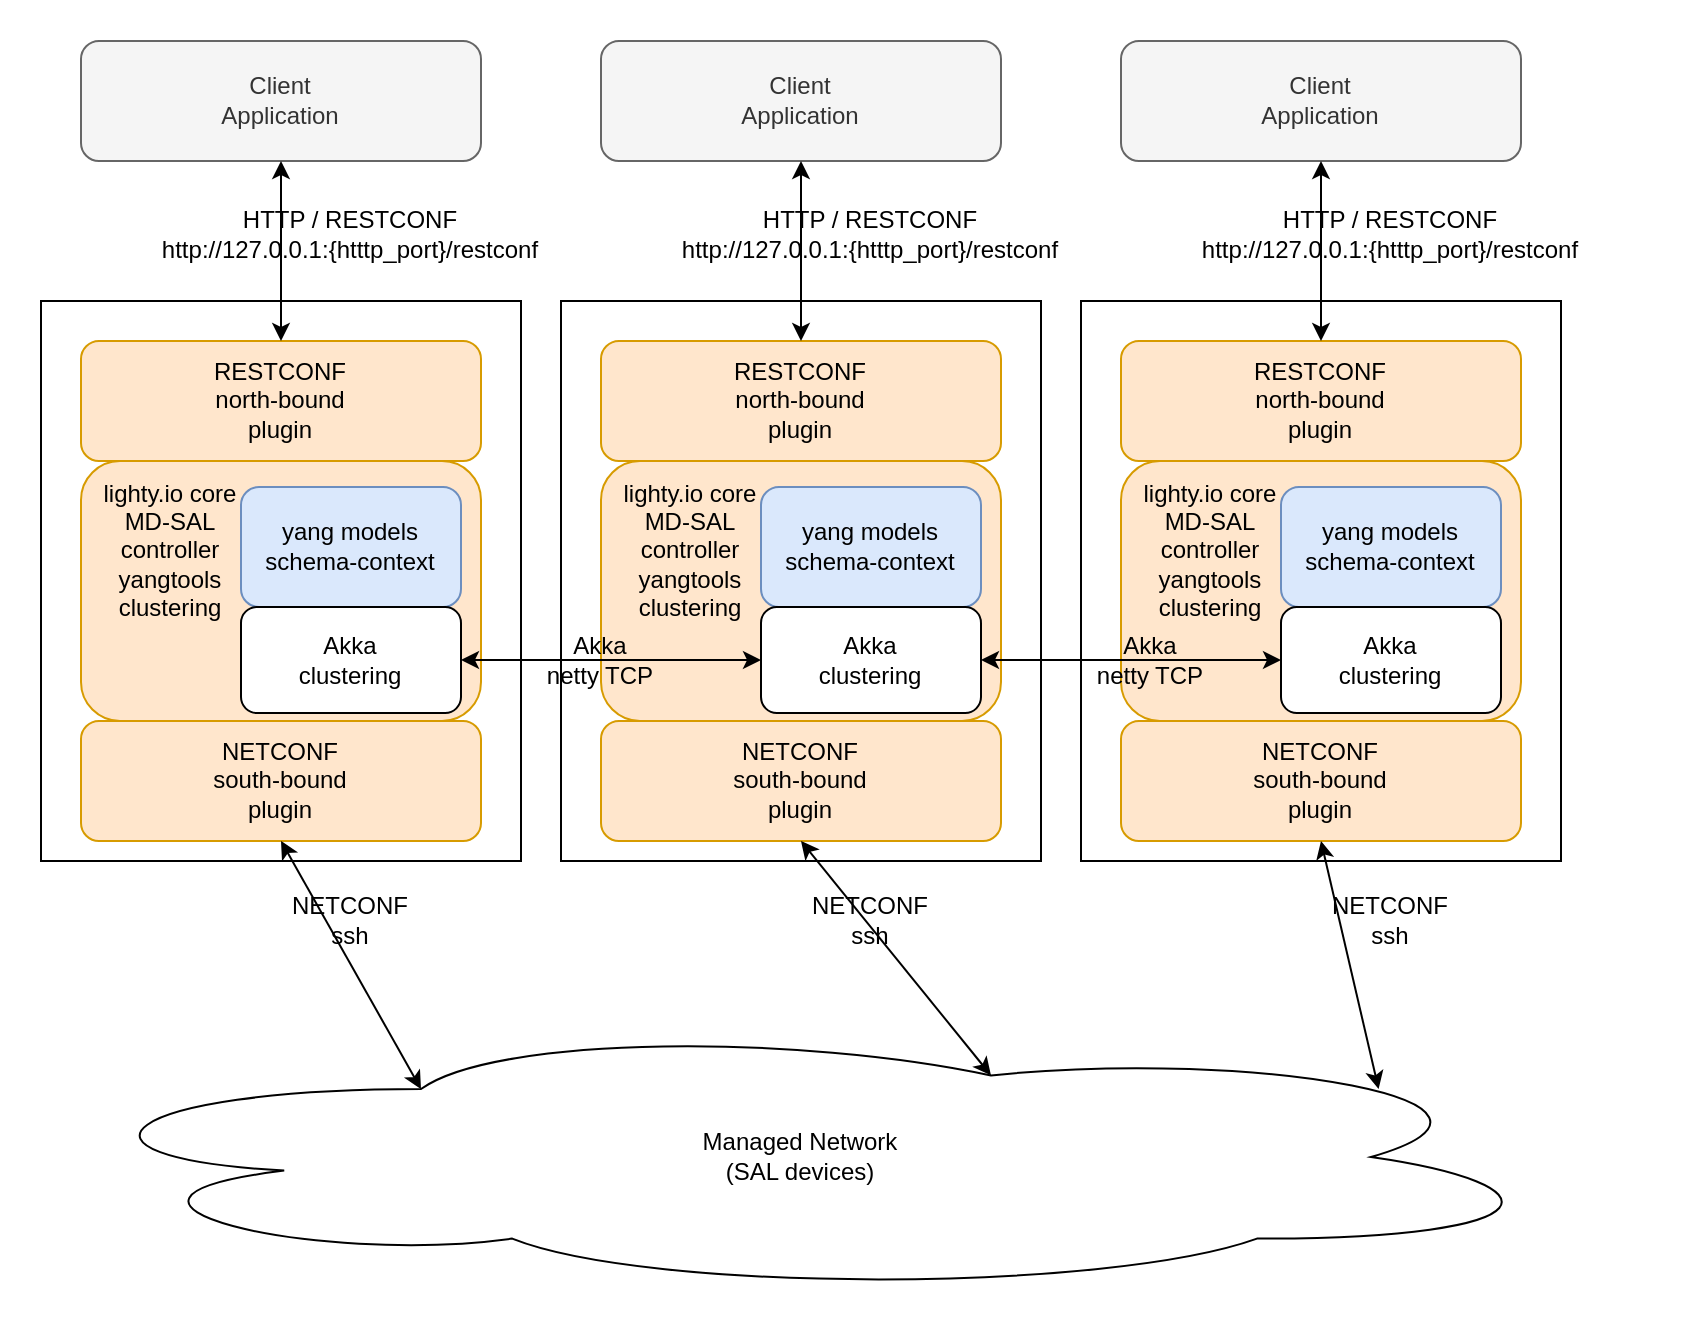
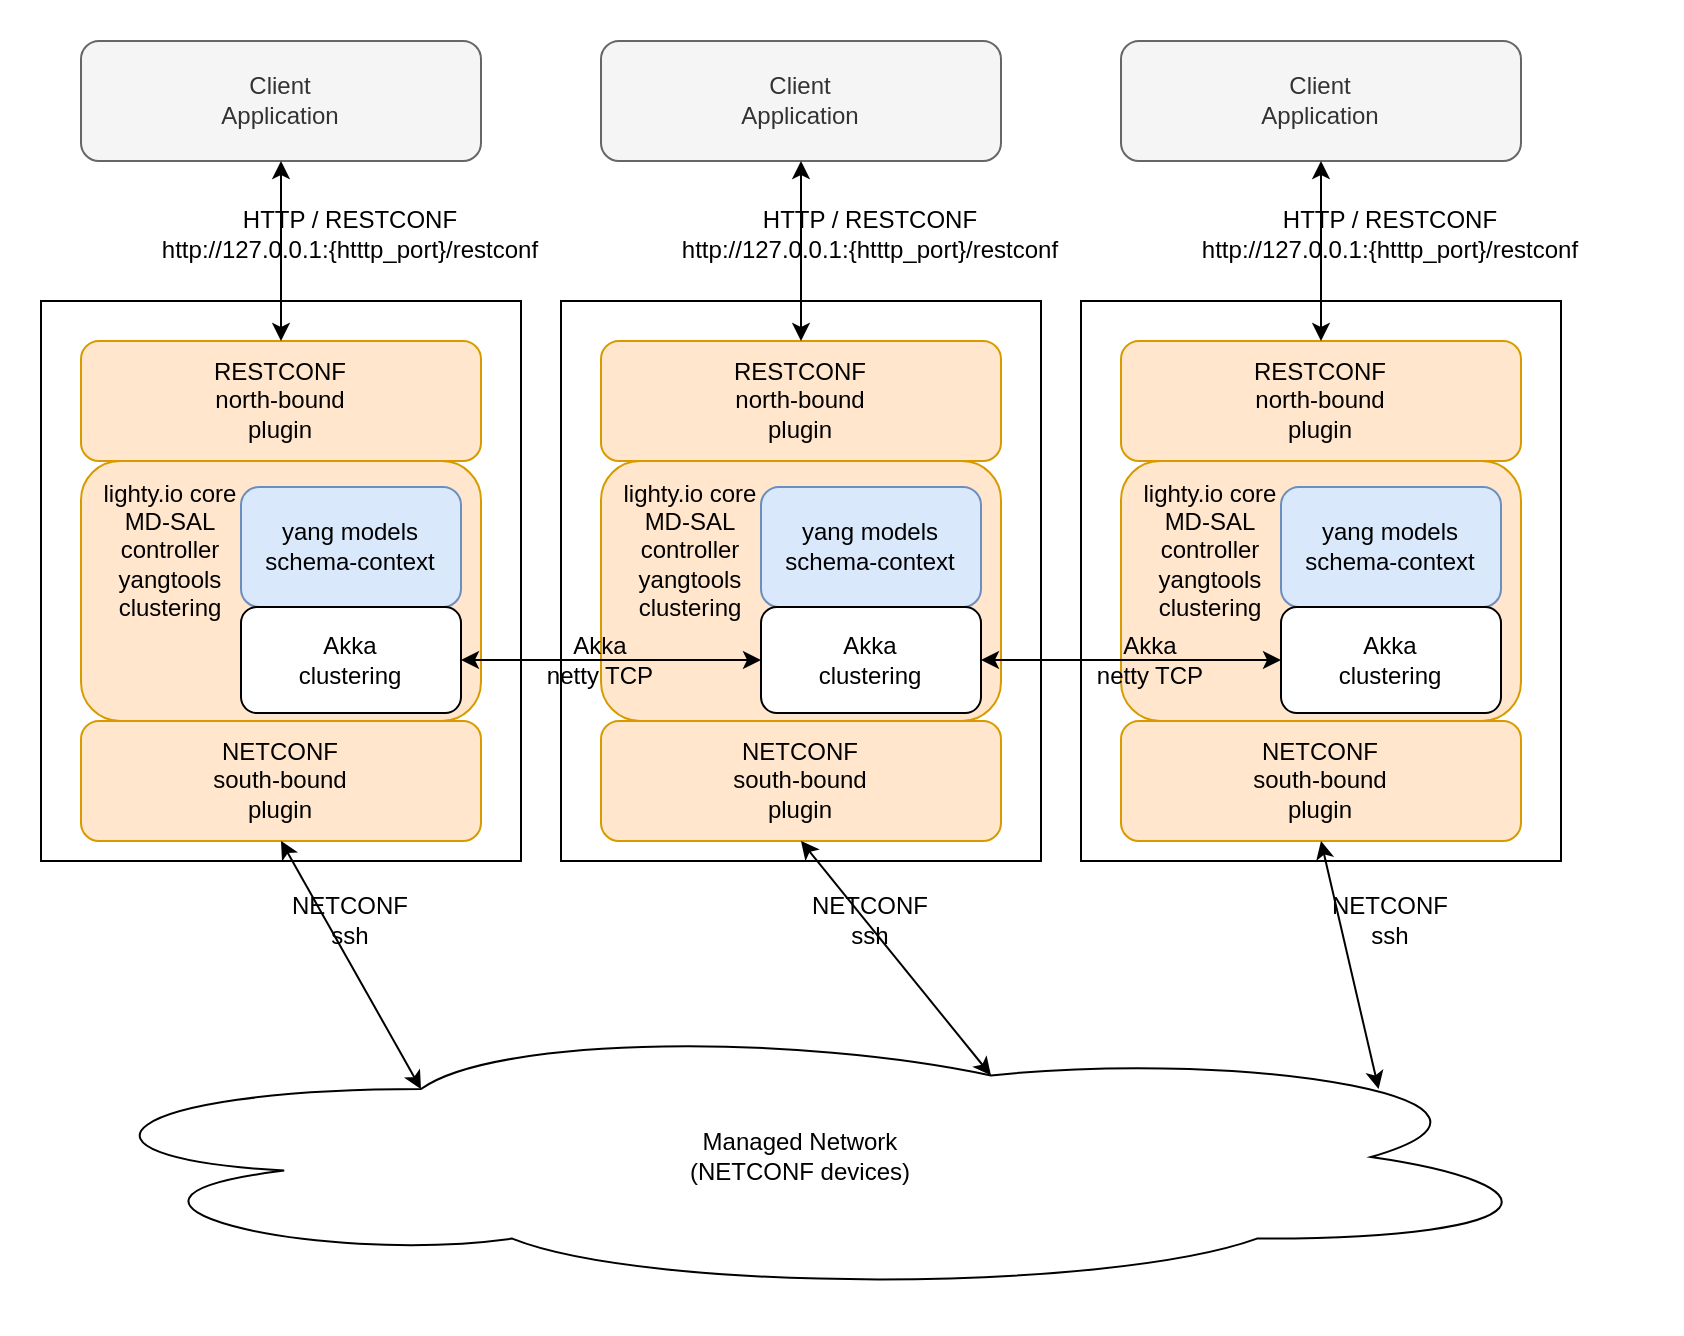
(801, 1157) -> (801, 1157)
